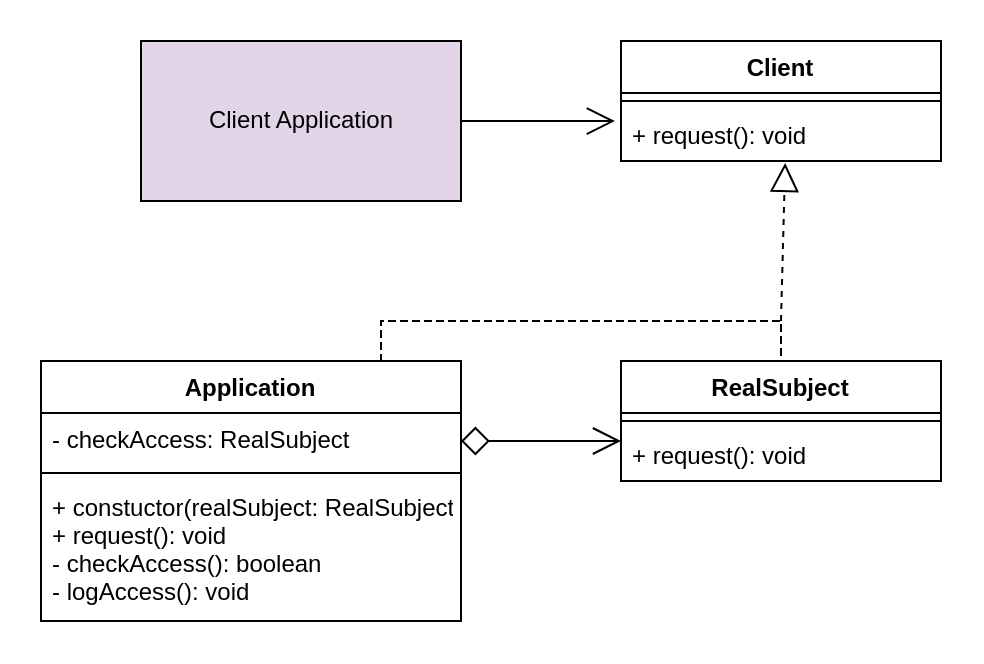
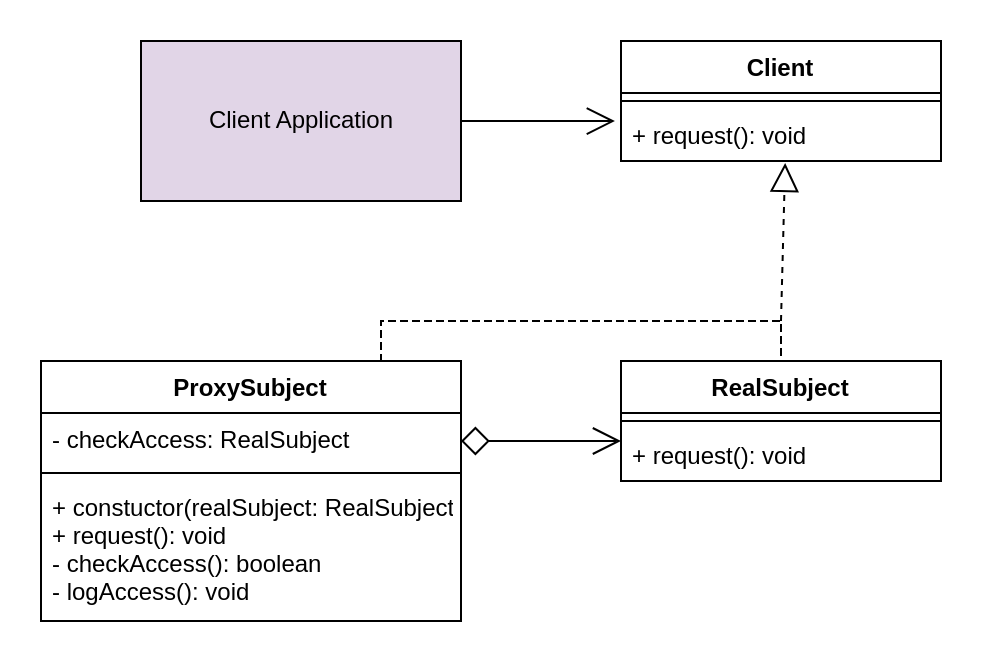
(250, 388) -> (250, 388)
